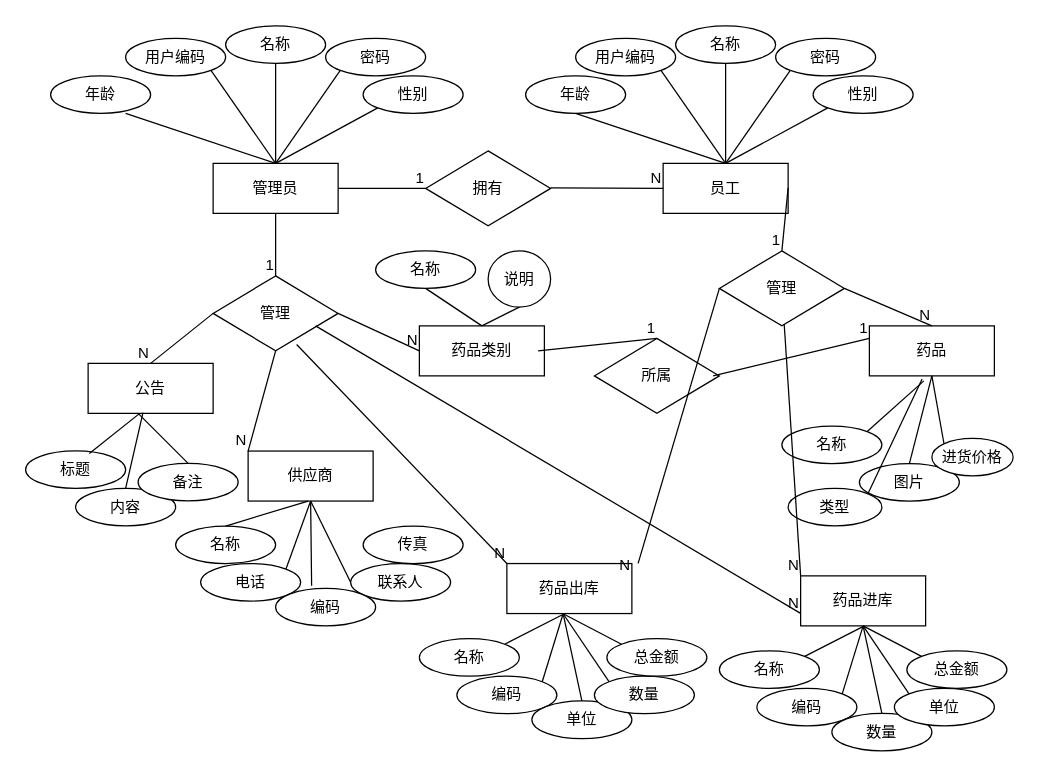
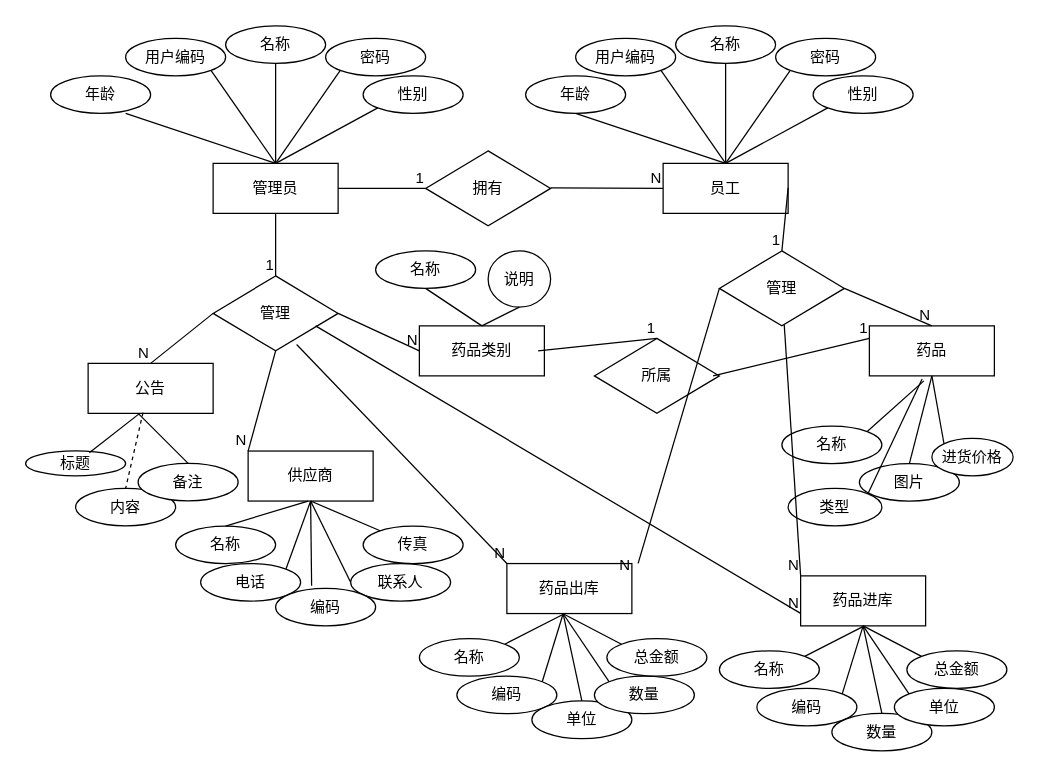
(134, 453) -> (134, 453)
(76, 469) -> (76, 463)
none -> (347, 516)
